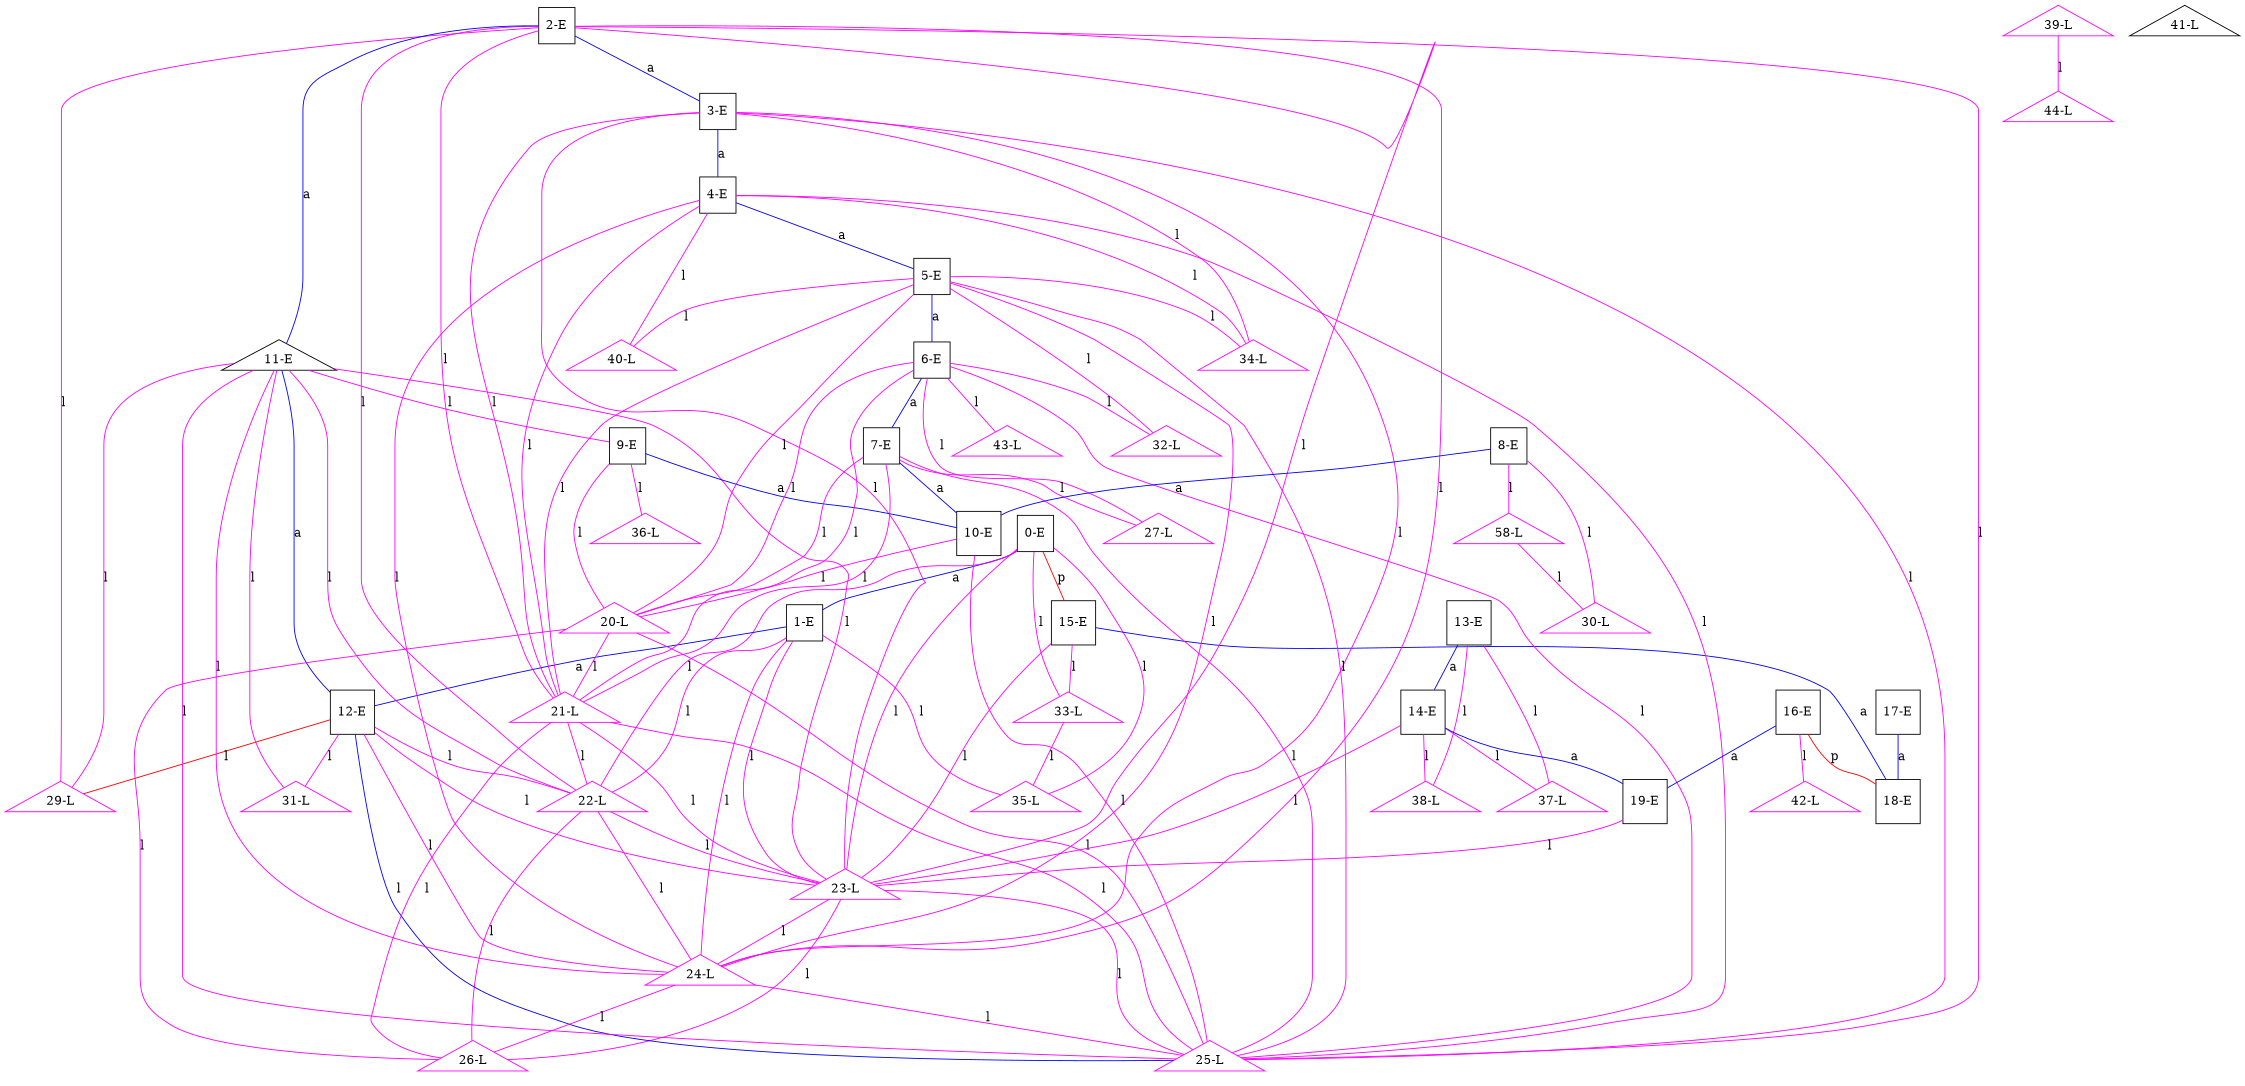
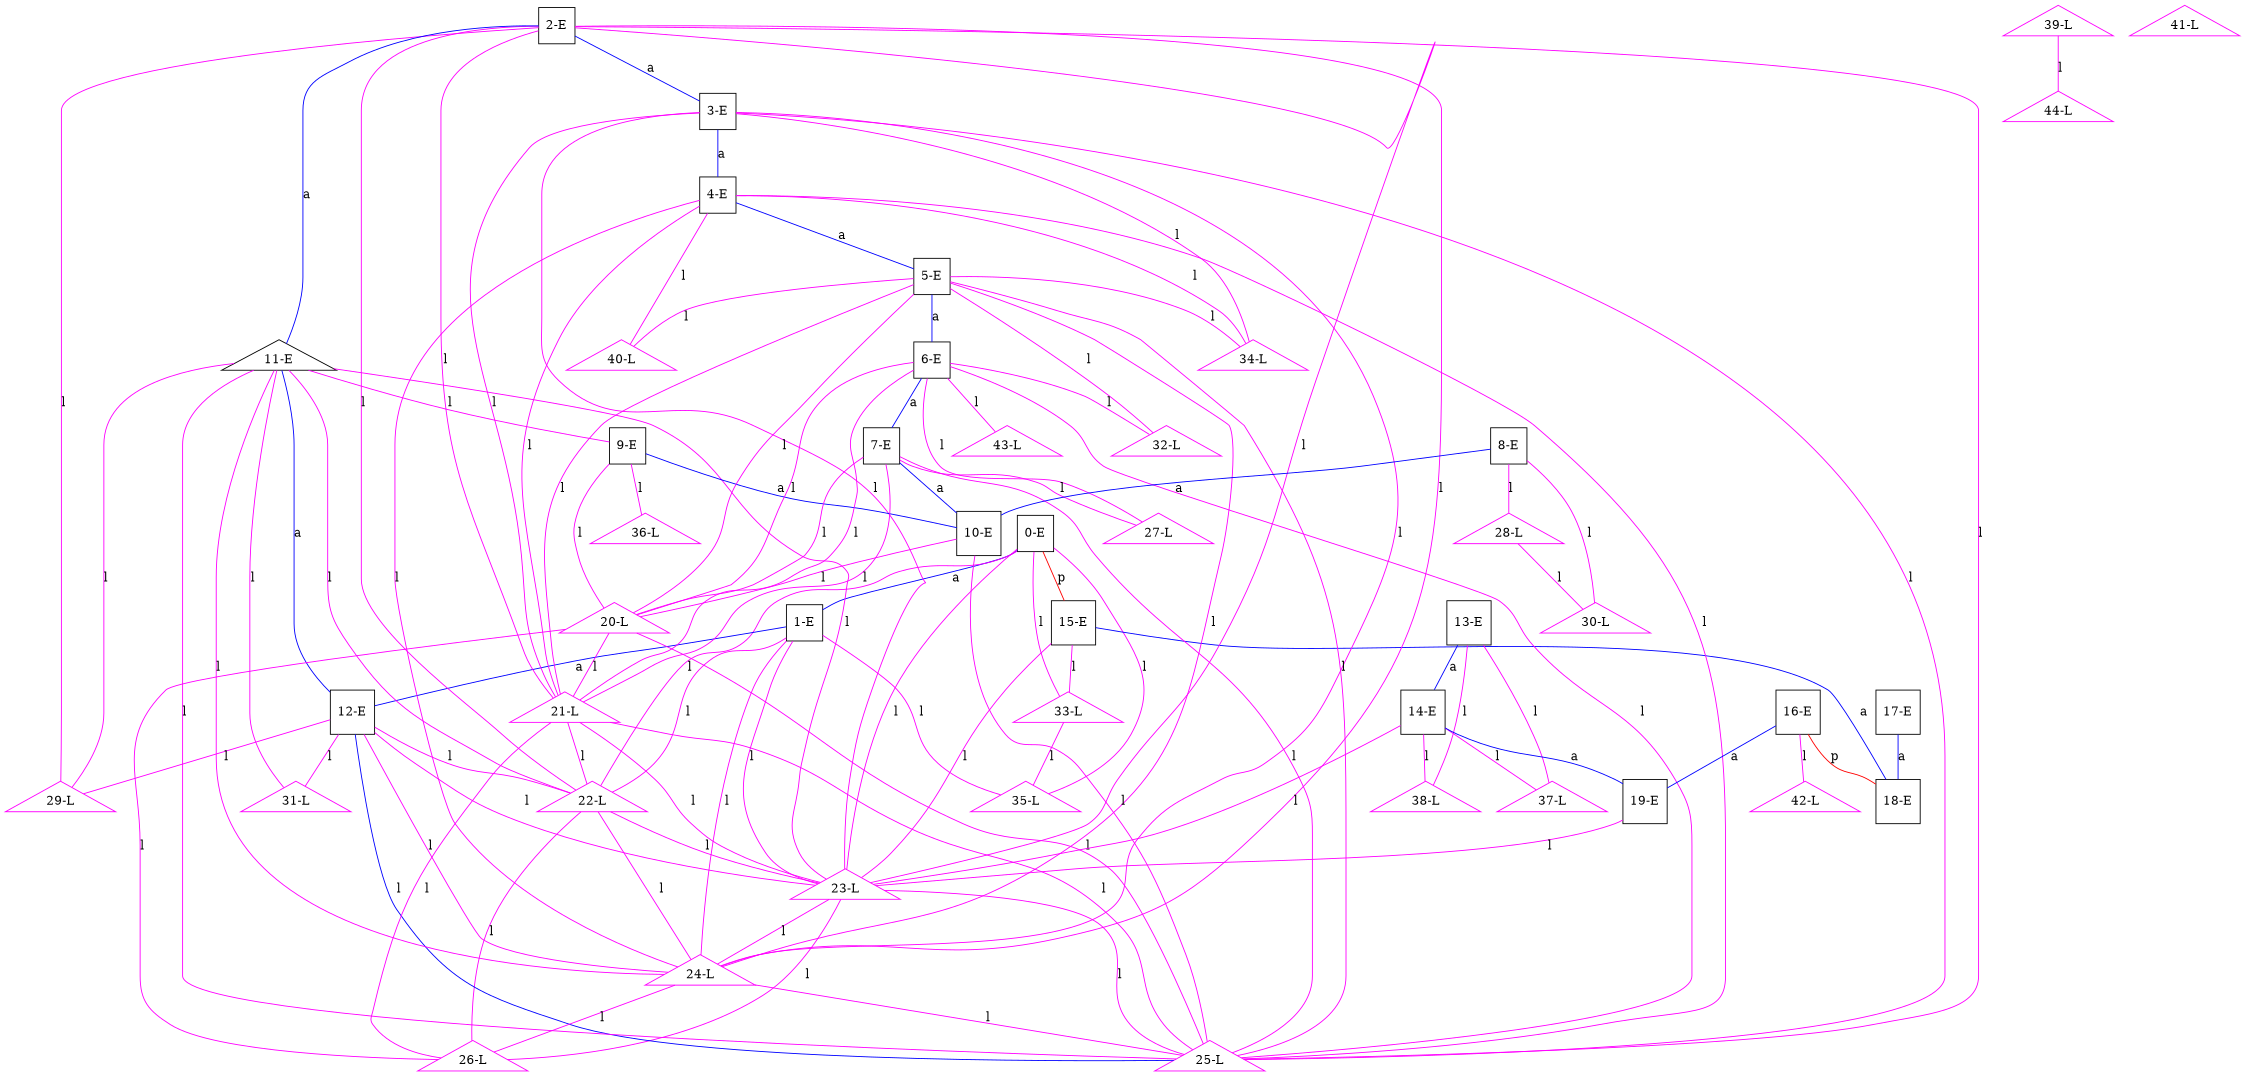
(2185, 26) -> (2185, 26)
(1509, 533) -> (1509, 533)
(207, 757) -> (207, 757)
